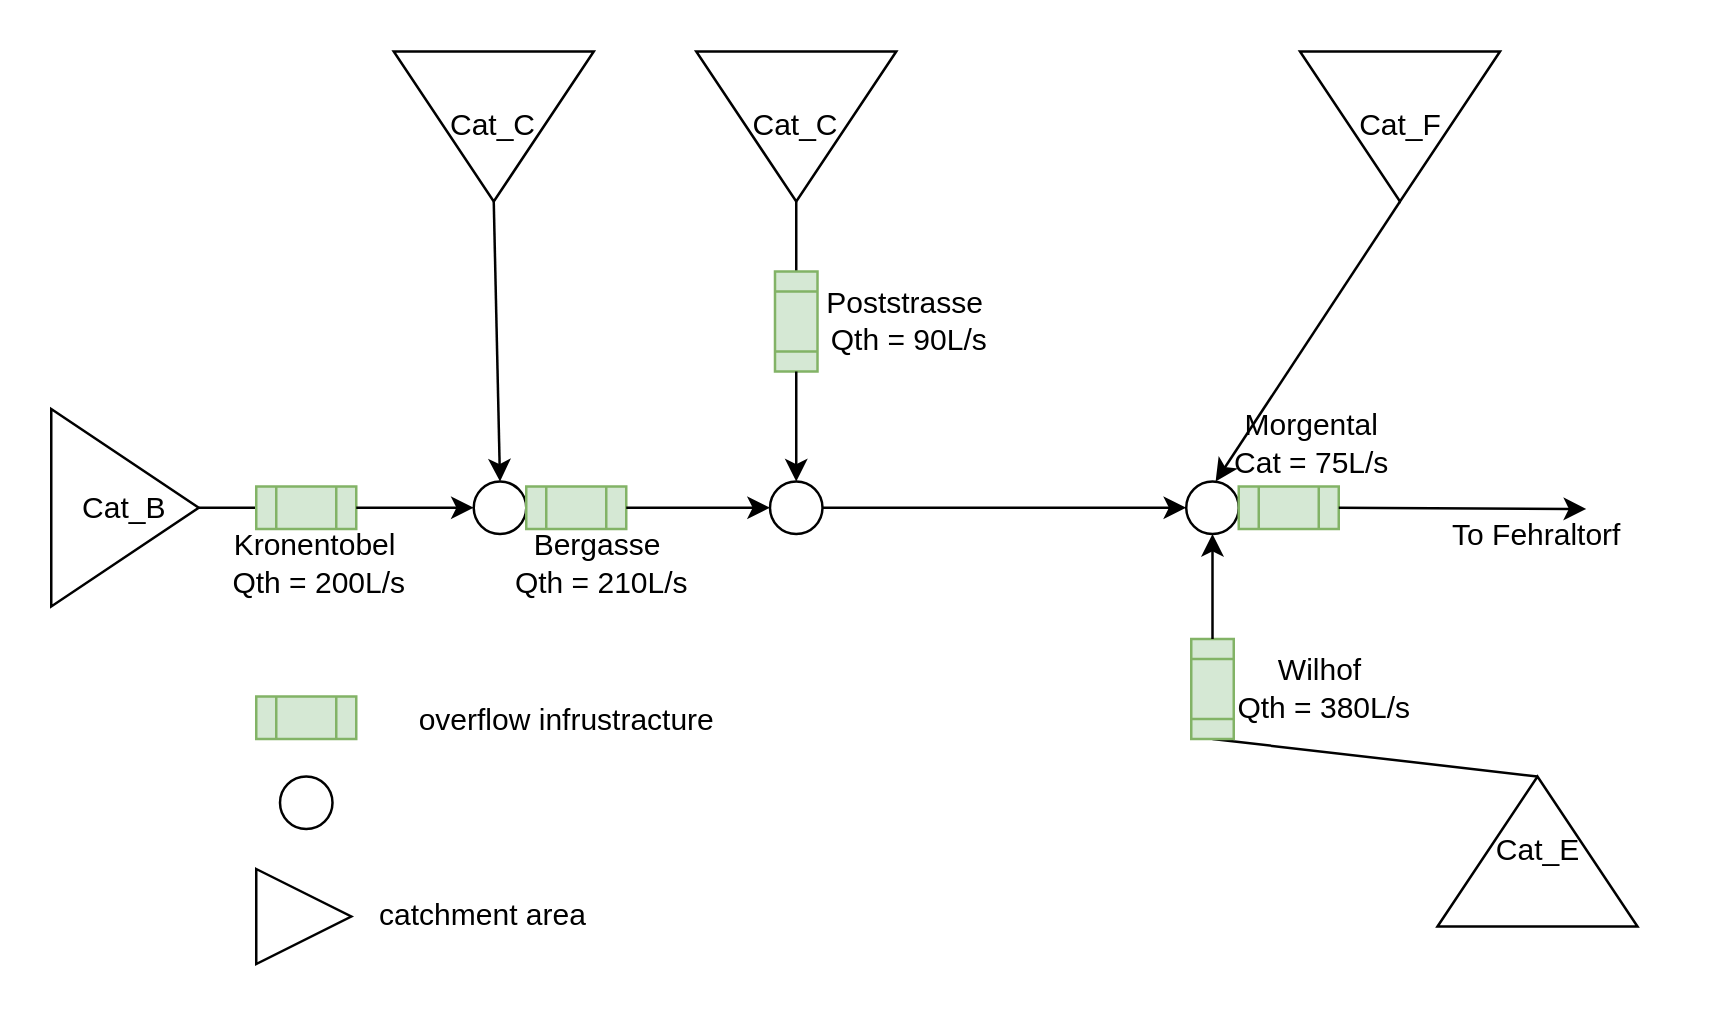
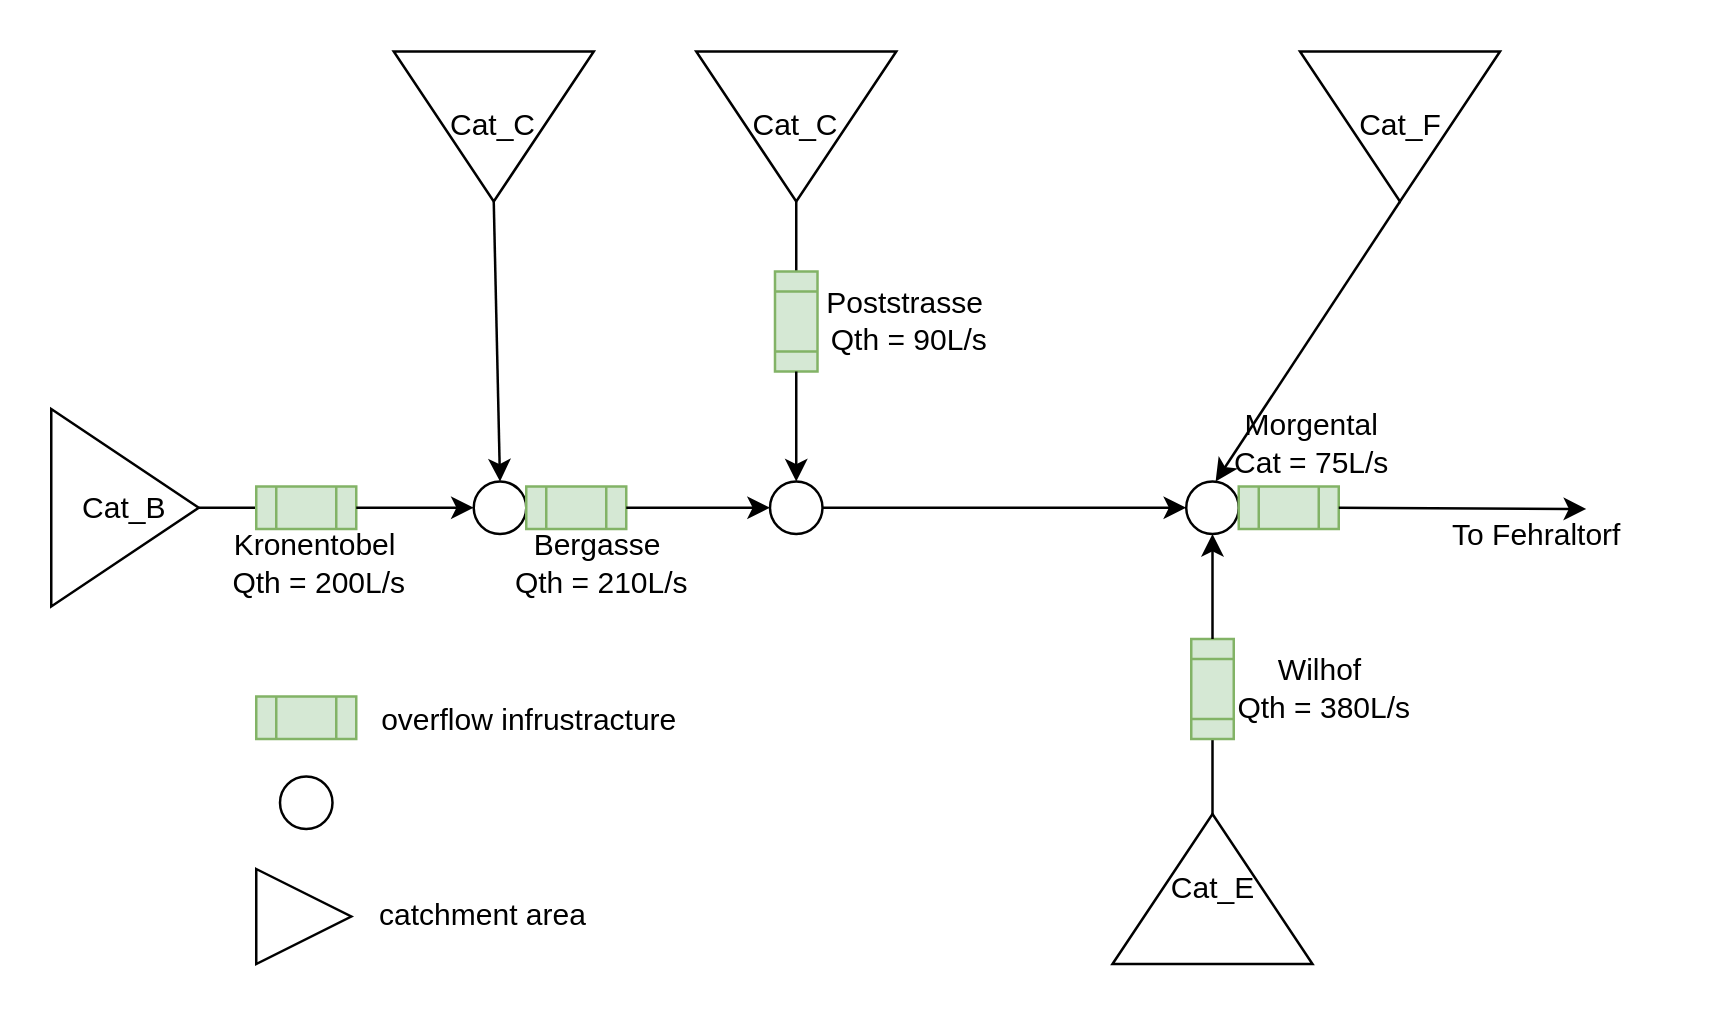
(568, 721) -> (530, 721)
(1538, 851) -> (1213, 889)
